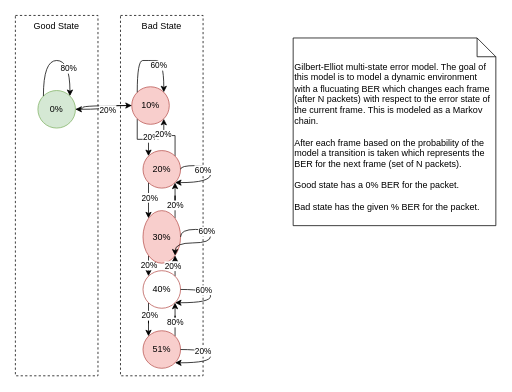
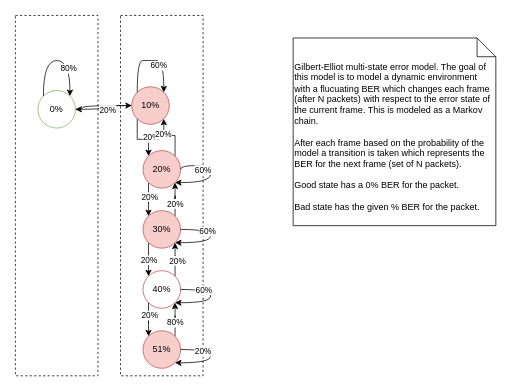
(57, 27) -> none
(162, 27) -> none
(57, 109) -> (57, 109)
(162, 237) -> (162, 229)
